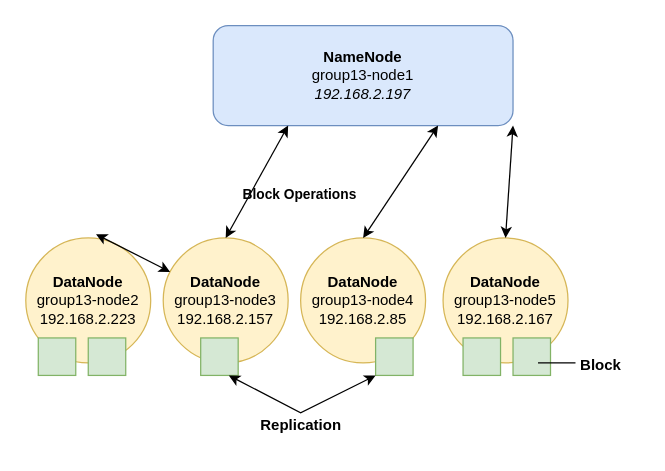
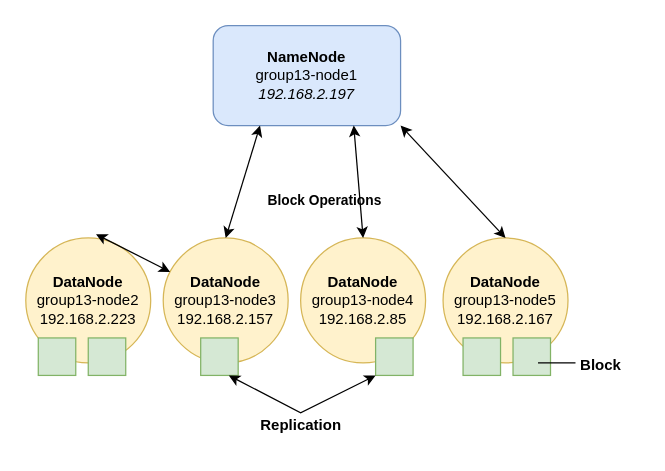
(363, 76) -> (307, 76)
(299, 194) -> (324, 201)
